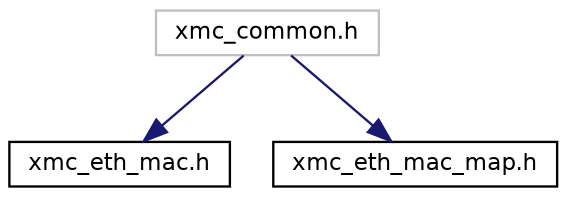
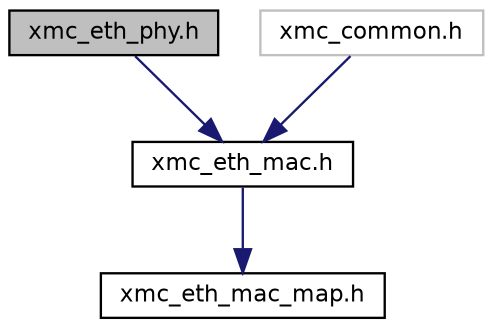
none -> (114, 33)
(332, 91) -> (243, 218)
